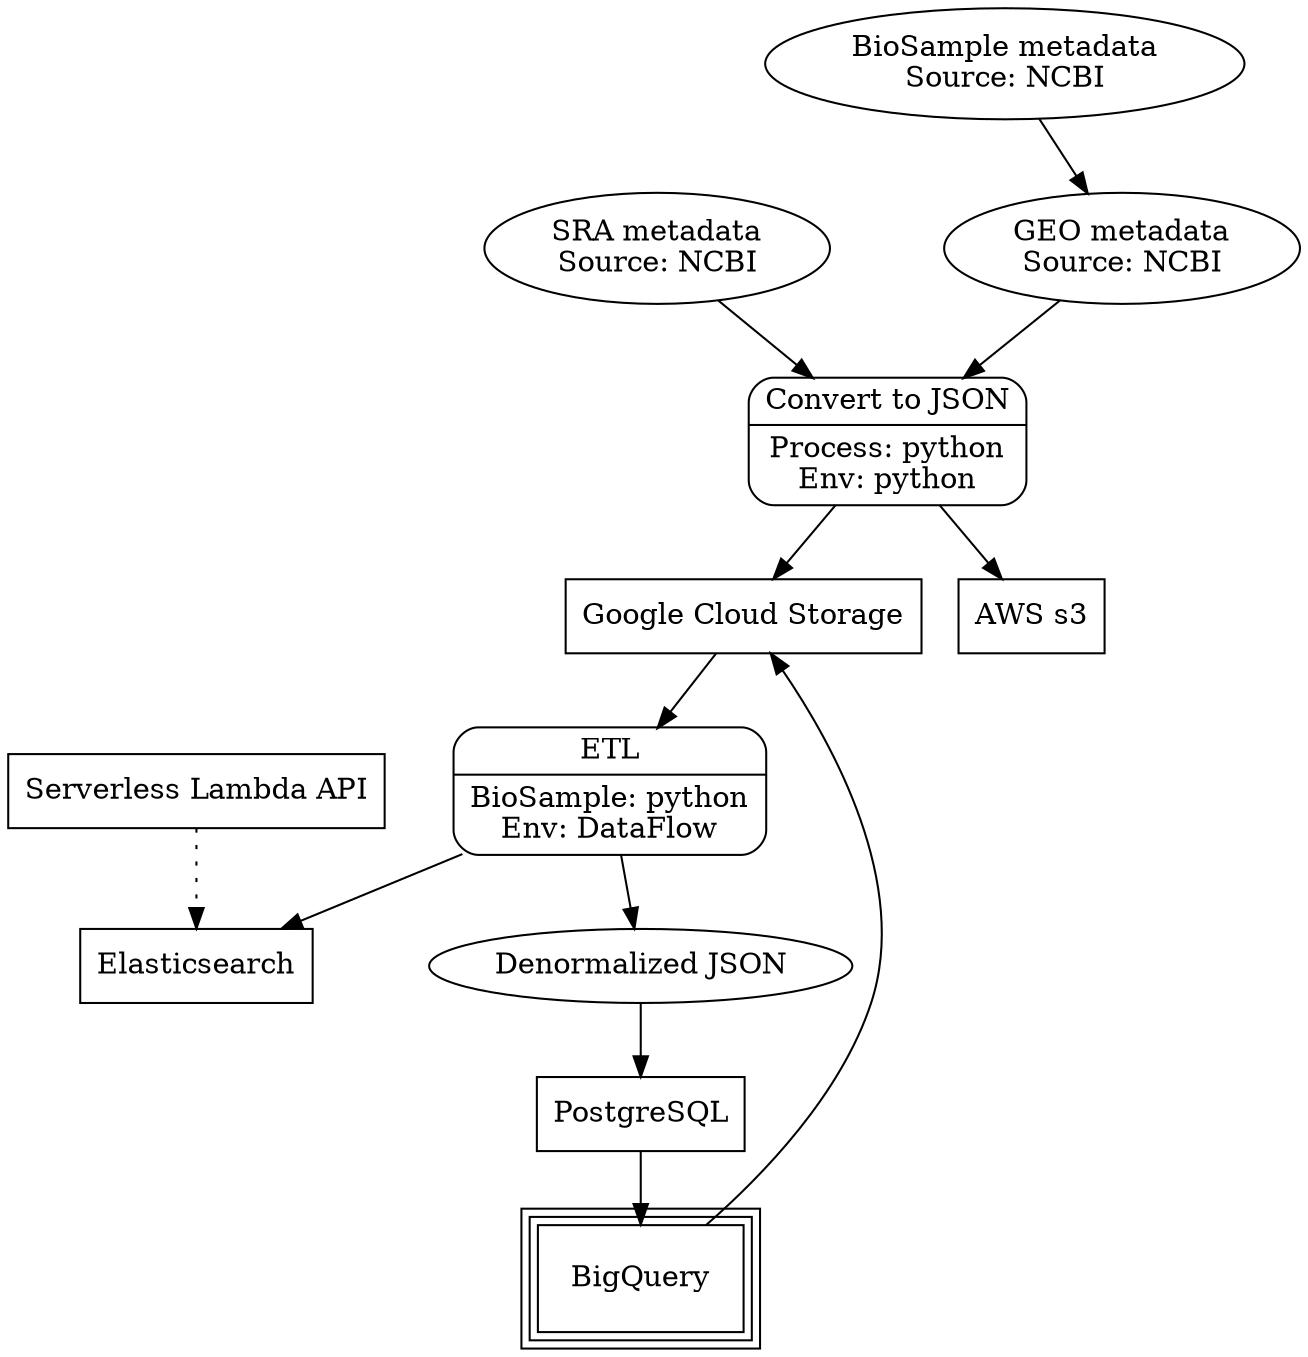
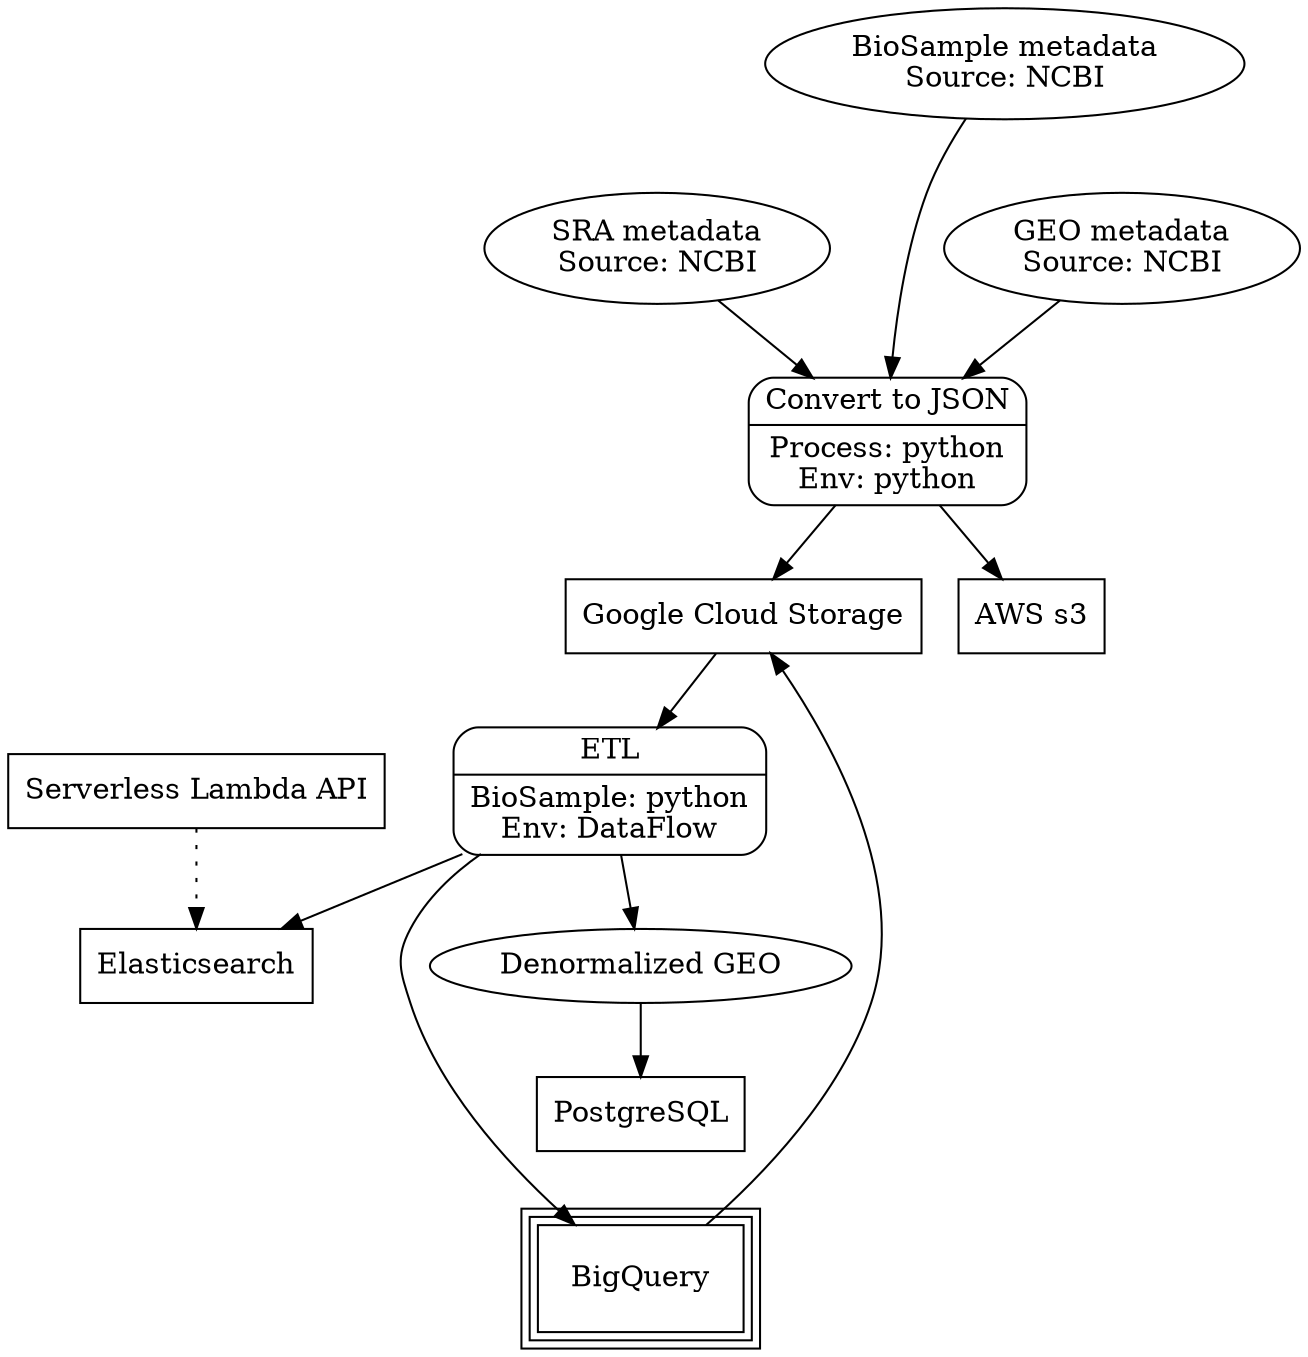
(1058, 147) -> (914, 233)
(641, 966) -> (641, 966)
(641, 1178) -> (425, 1039)
